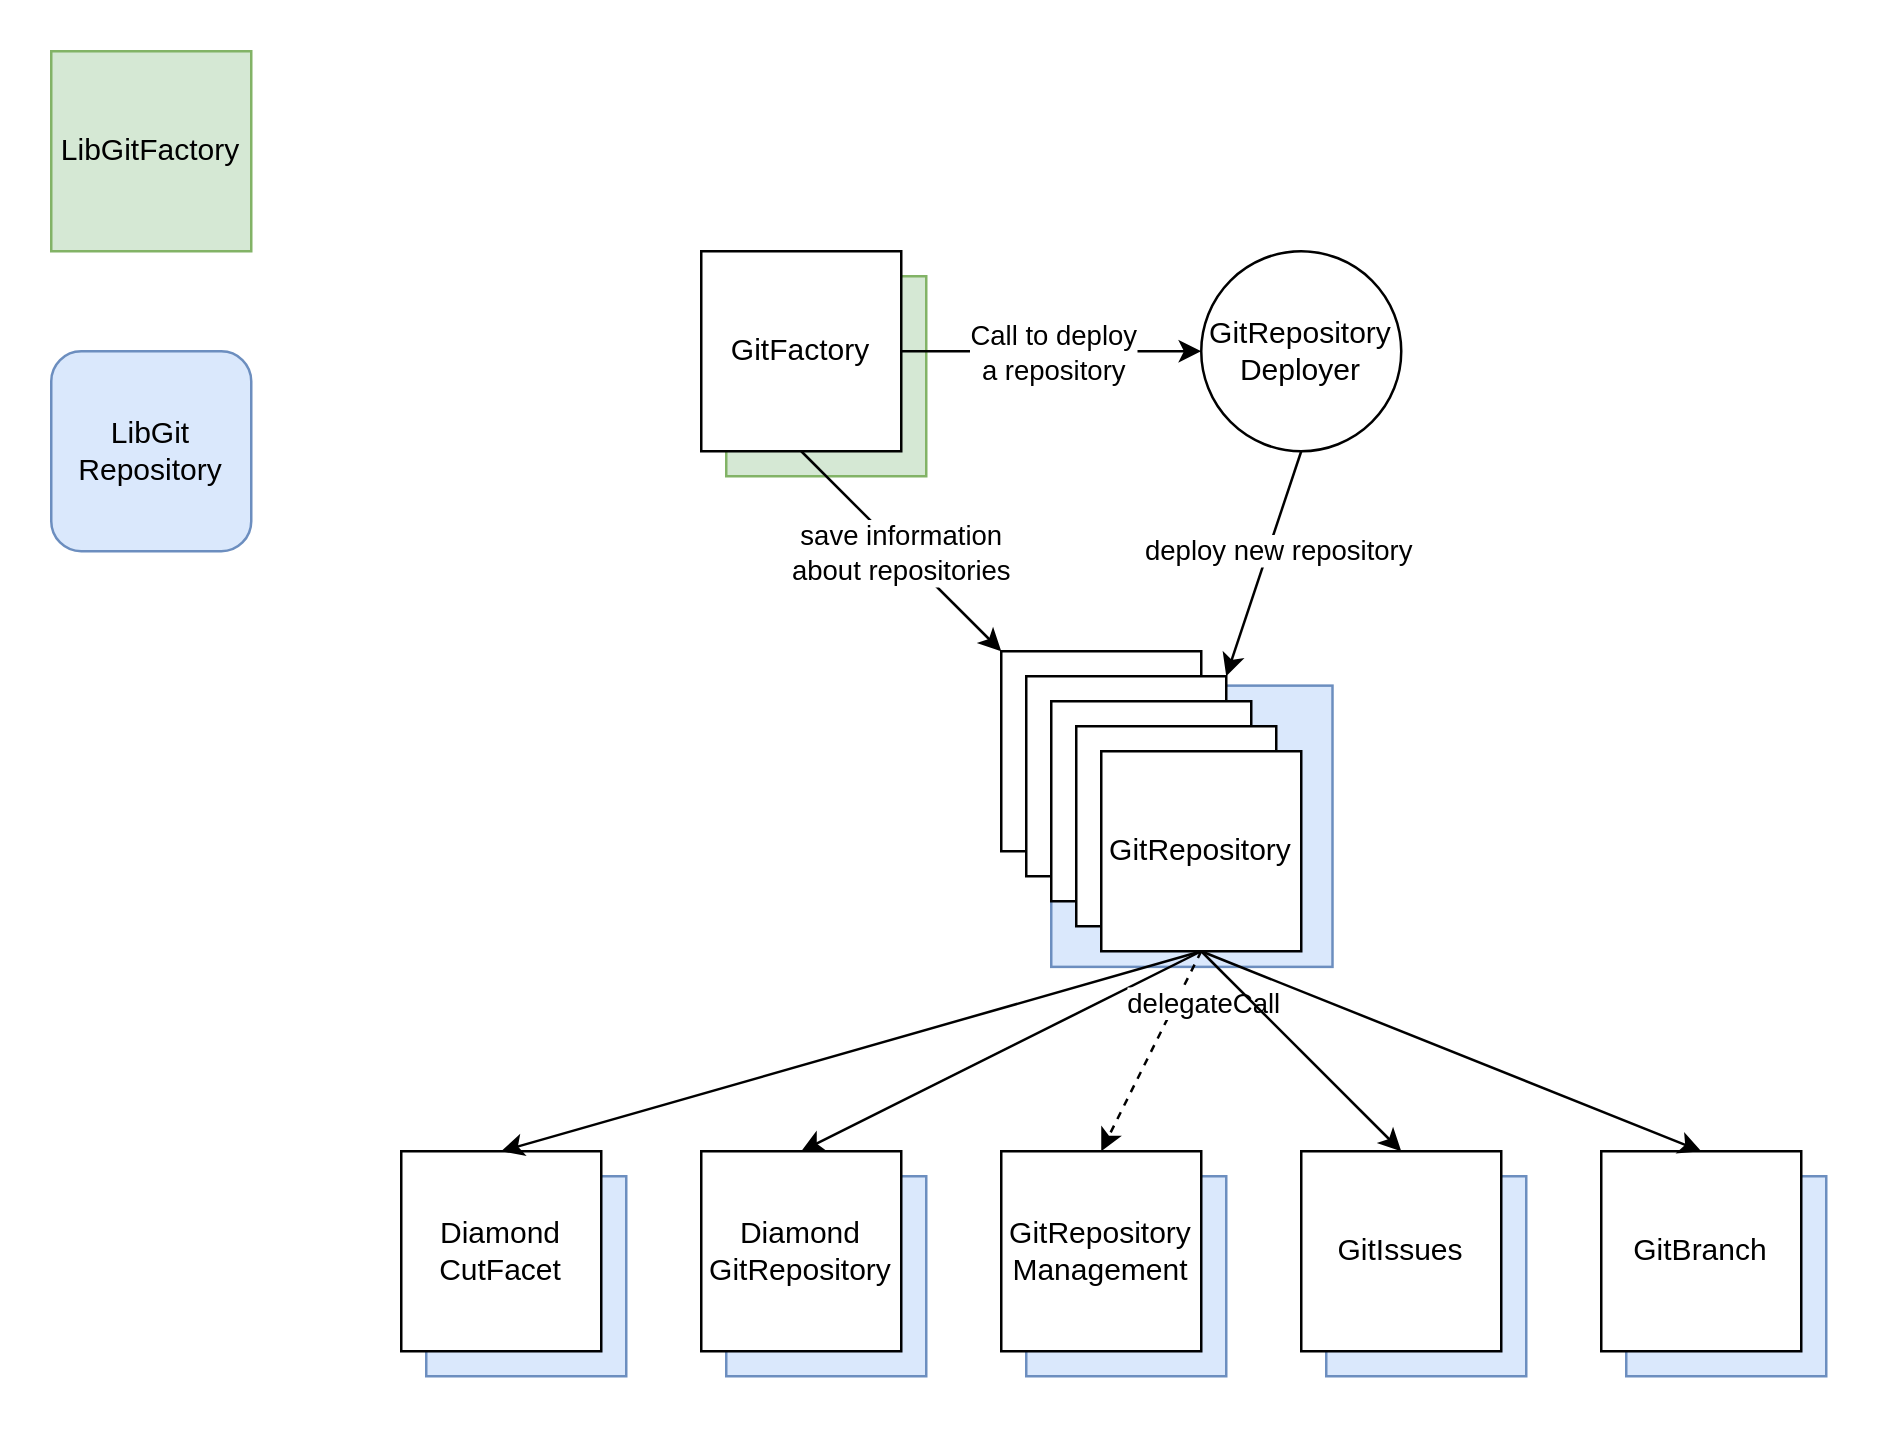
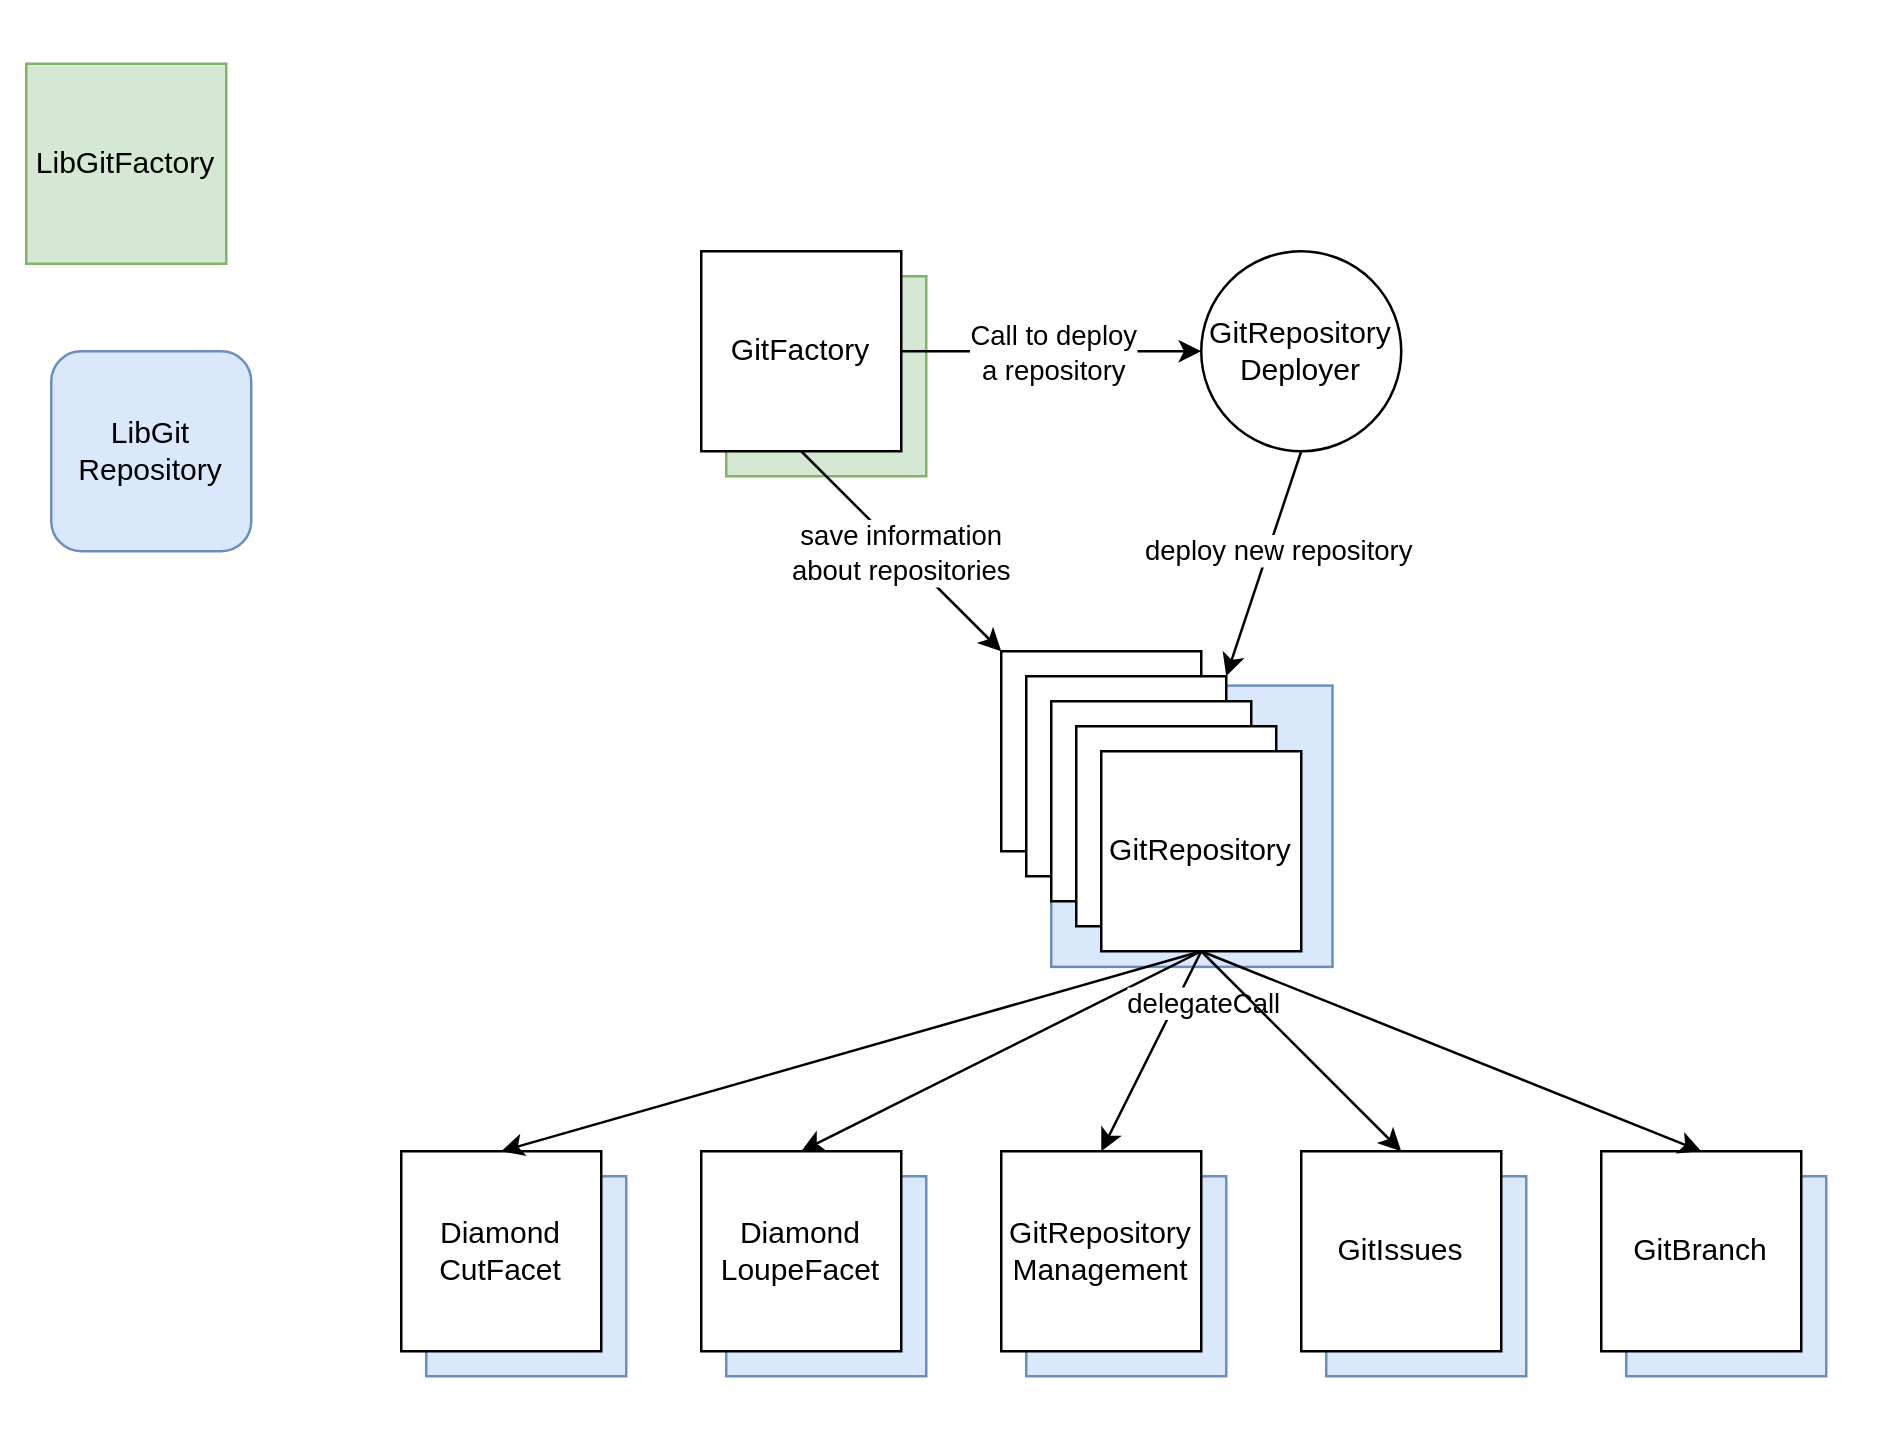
(151, 151) -> (126, 164)
(1137, 1080) -> (1137, 1080)
(801, 1251) -> (801, 1251)
